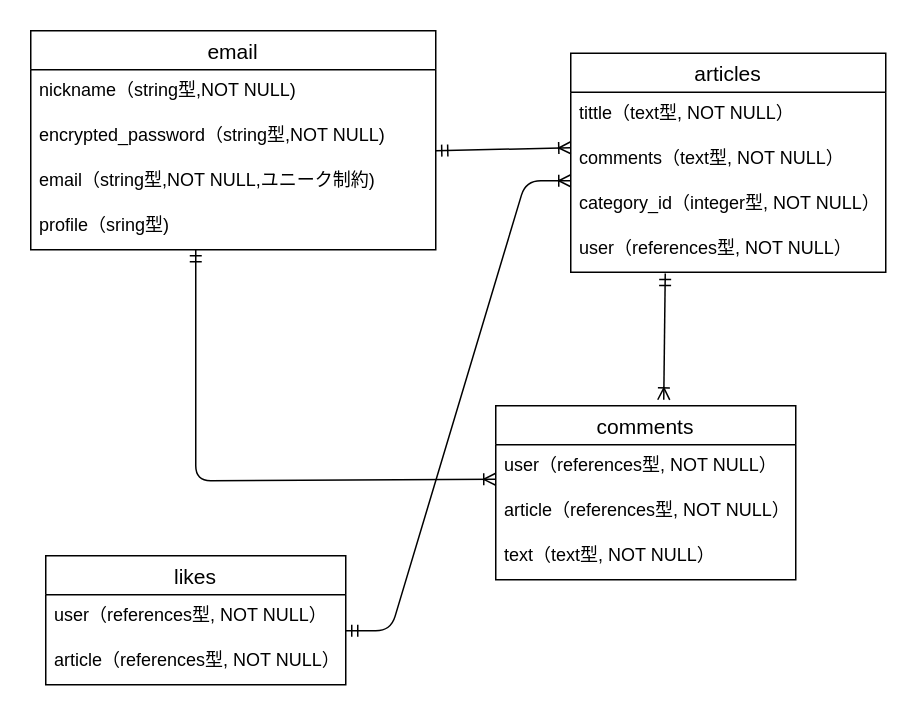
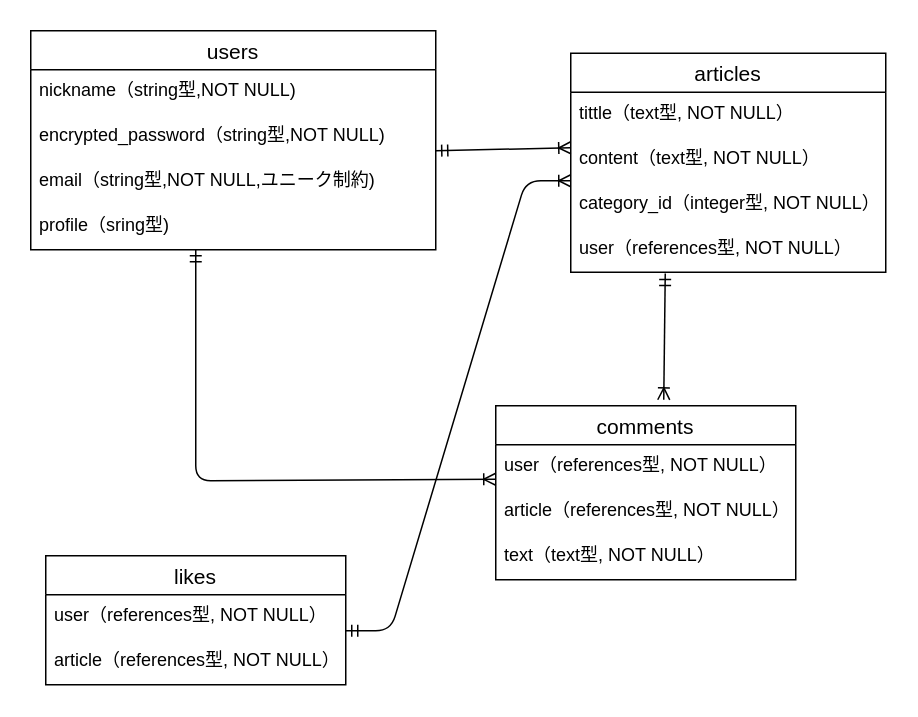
(233, 52) -> (233, 52)
(710, 158) -> (705, 158)
